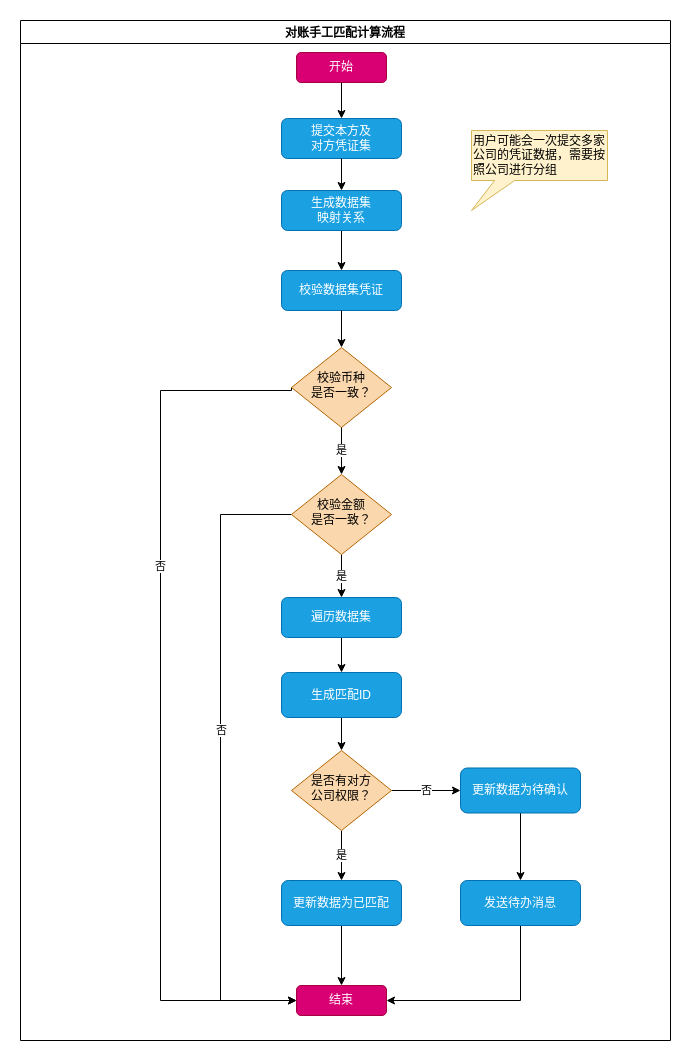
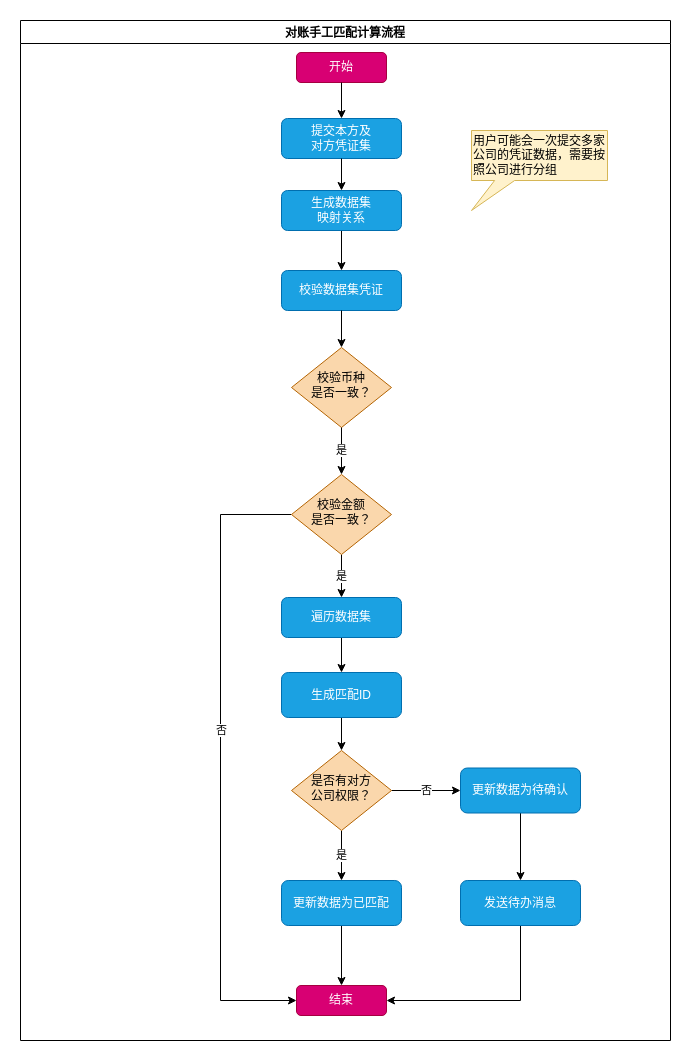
(161, 657) -> none
